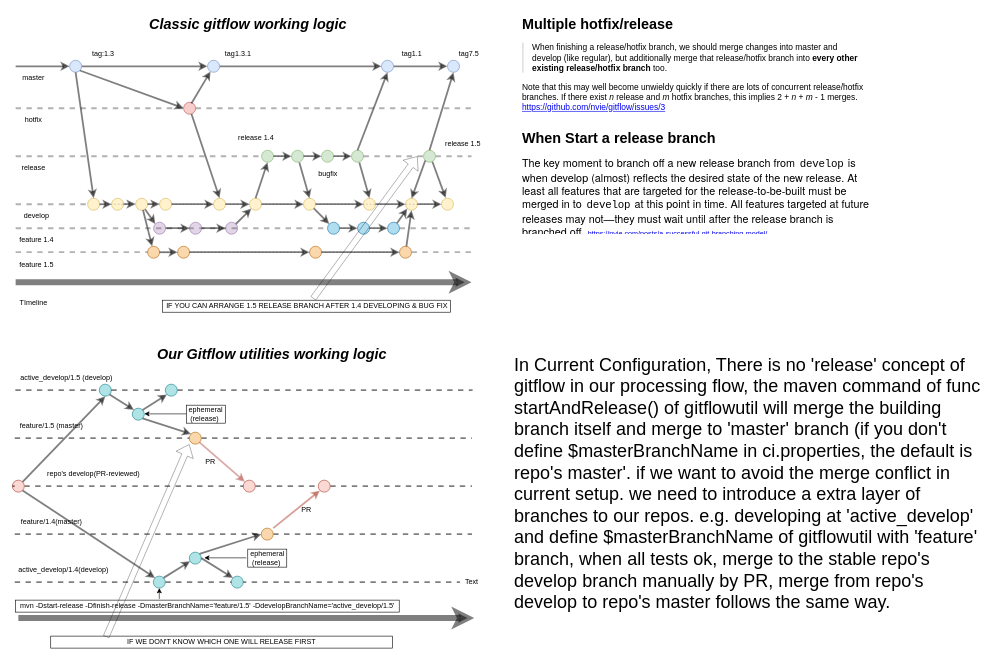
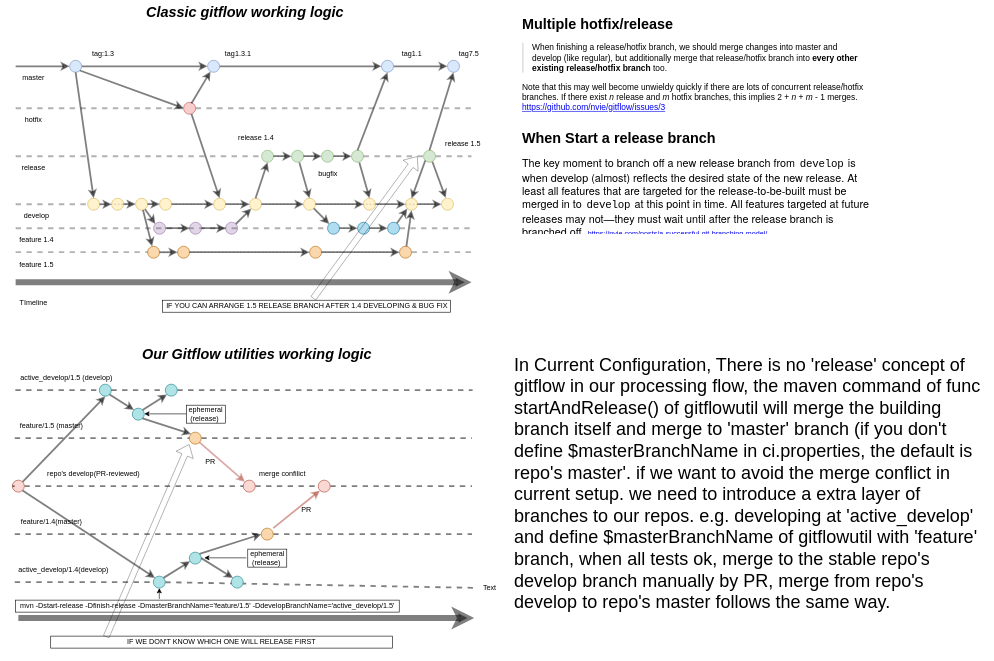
(248, 24) -> (245, 12)
(272, 354) -> (257, 354)
none -> (282, 474)
(472, 582) -> (490, 588)
